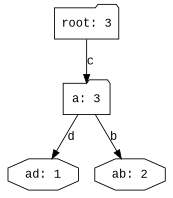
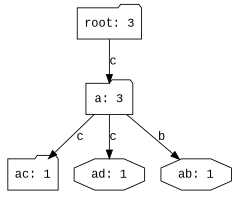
(71, 137) -> (113, 137)
none -> (33, 174)
(130, 174) -> (196, 174)
